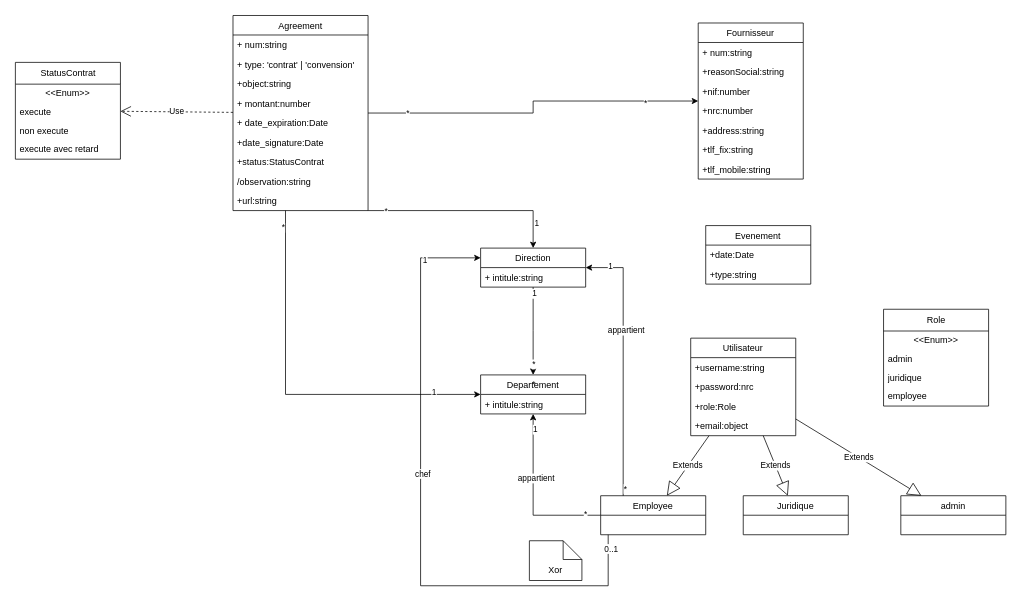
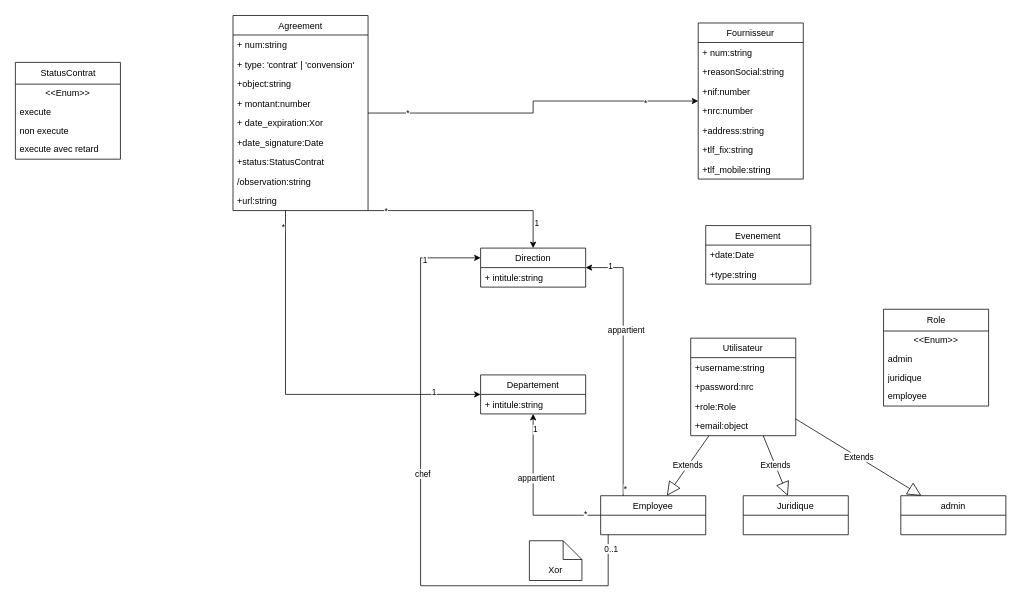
(153, 111) -> none
(288, 123) -> (285, 123)
(533, 365) -> none
